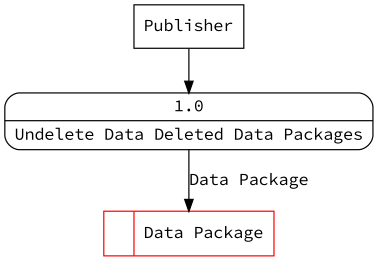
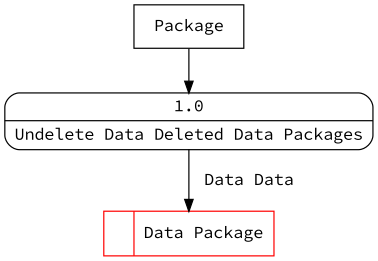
(189, 27) -> (189, 27)
(249, 180) -> (249, 180)
